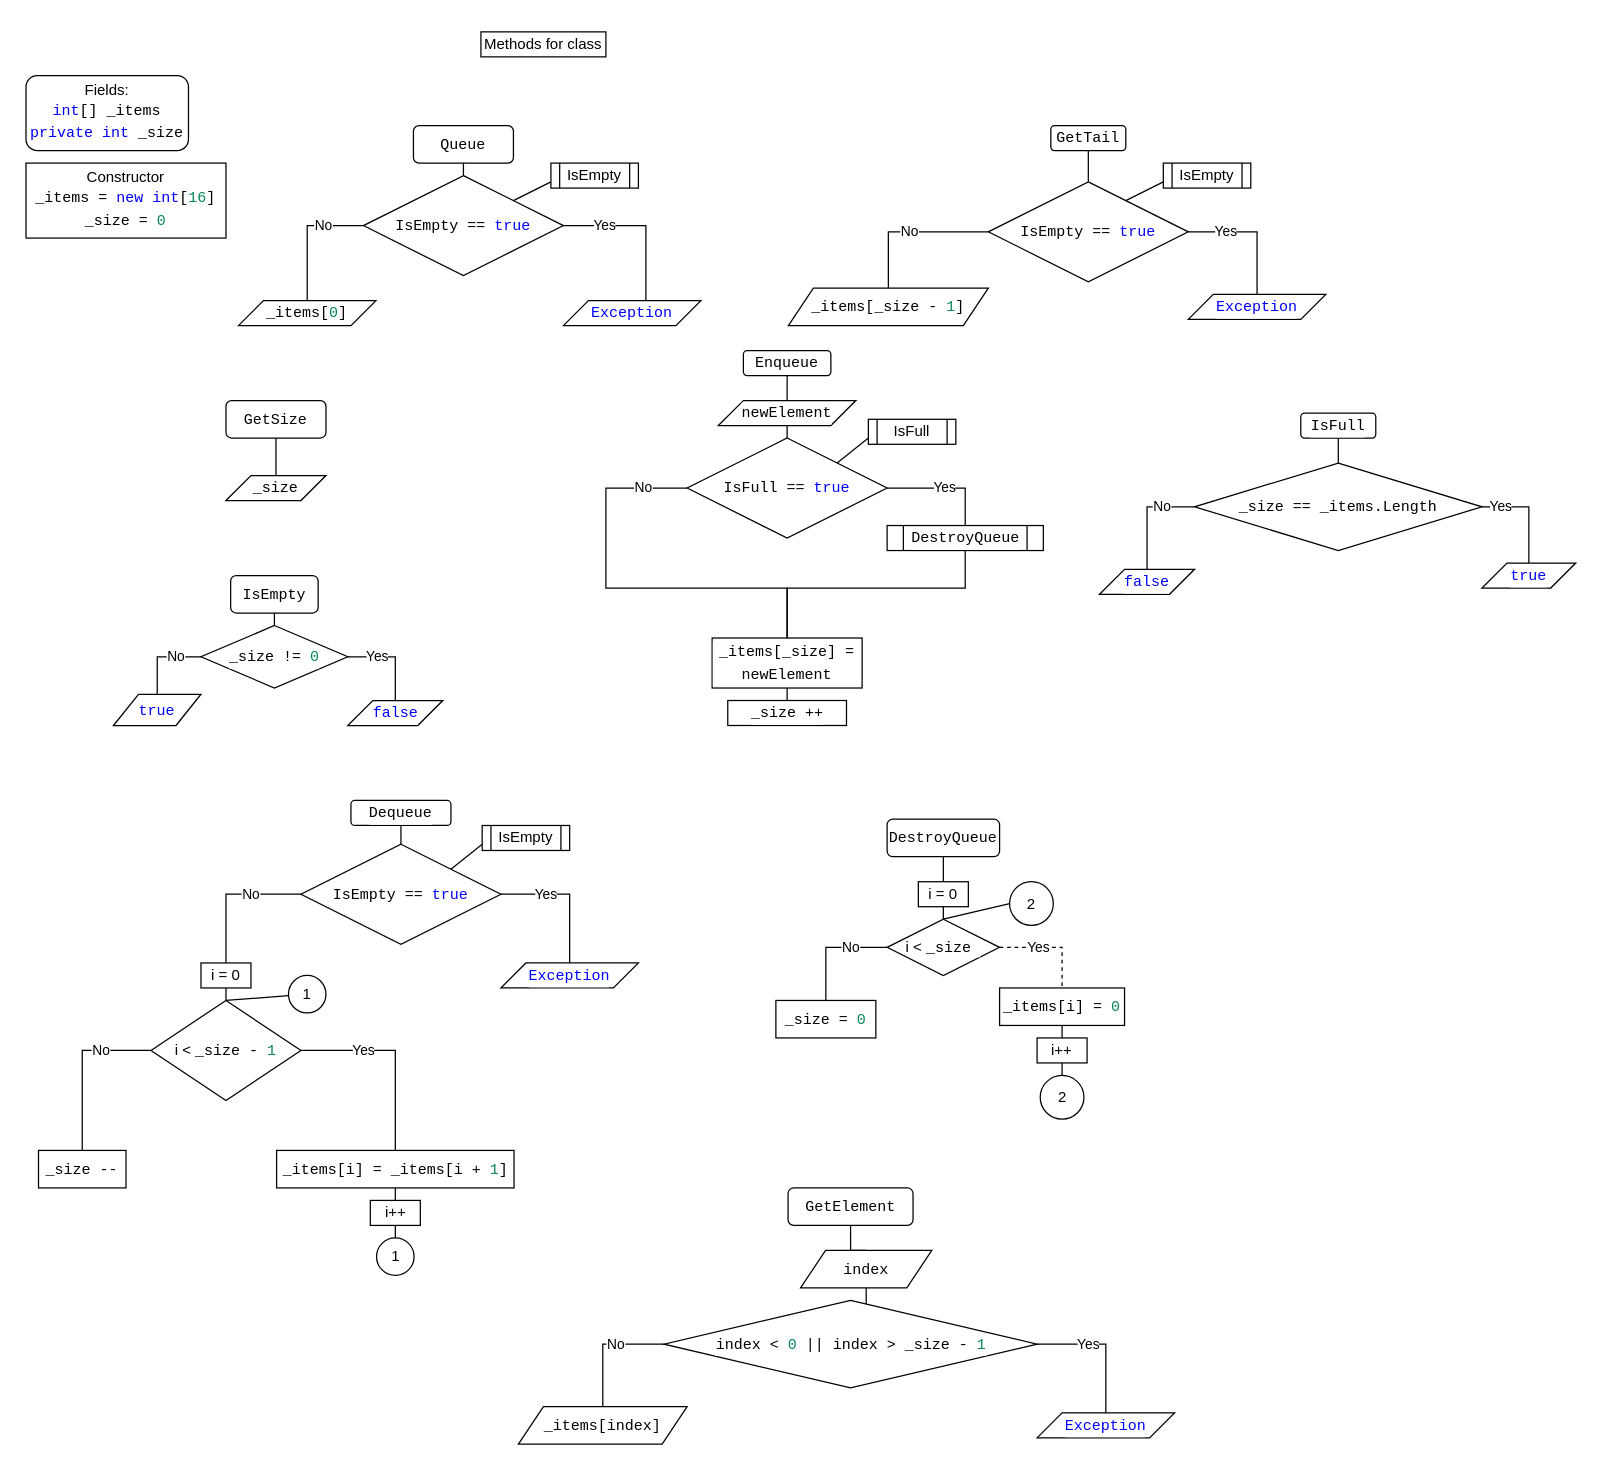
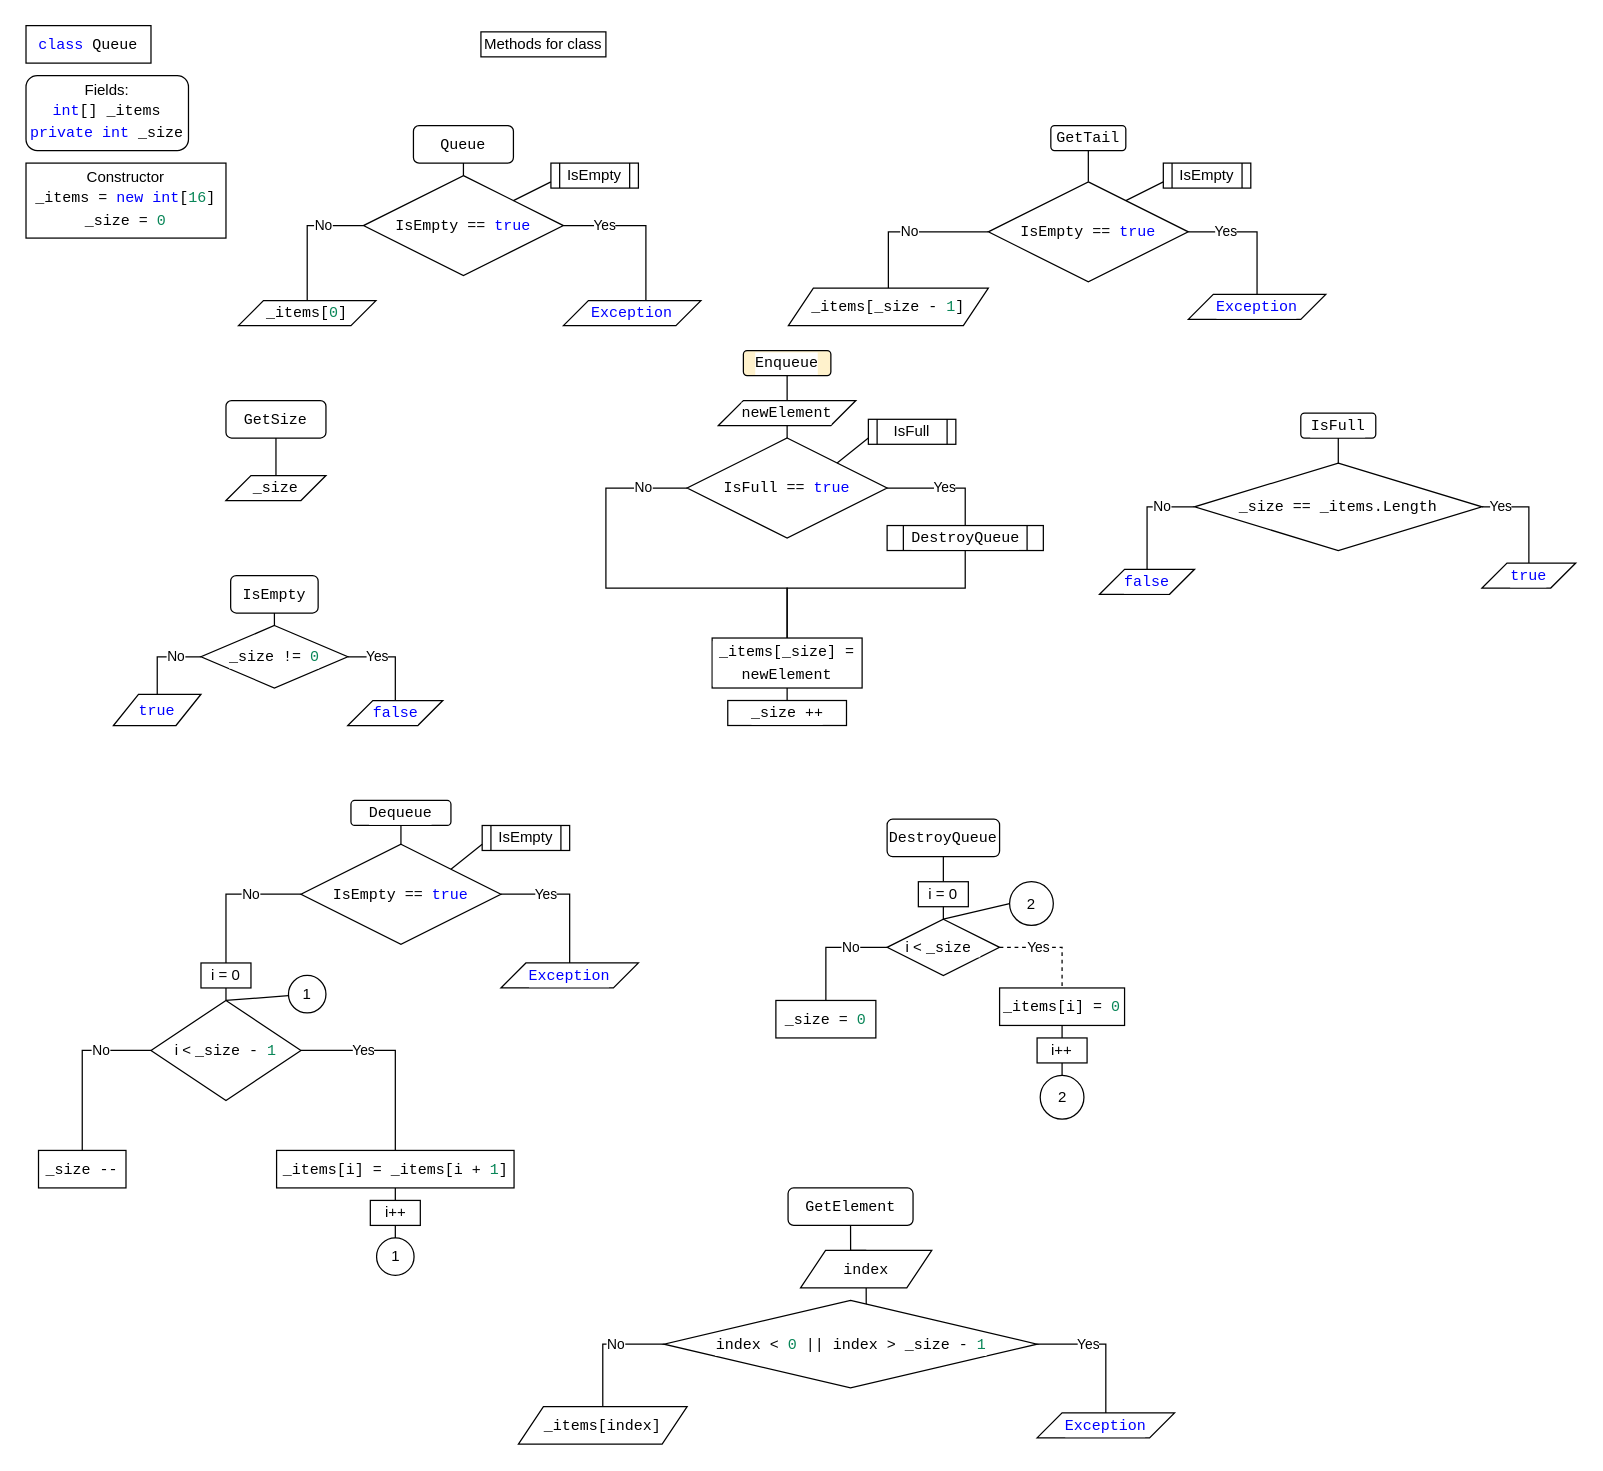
none -> (88, 44)
(787, 363) -> (787, 363)
